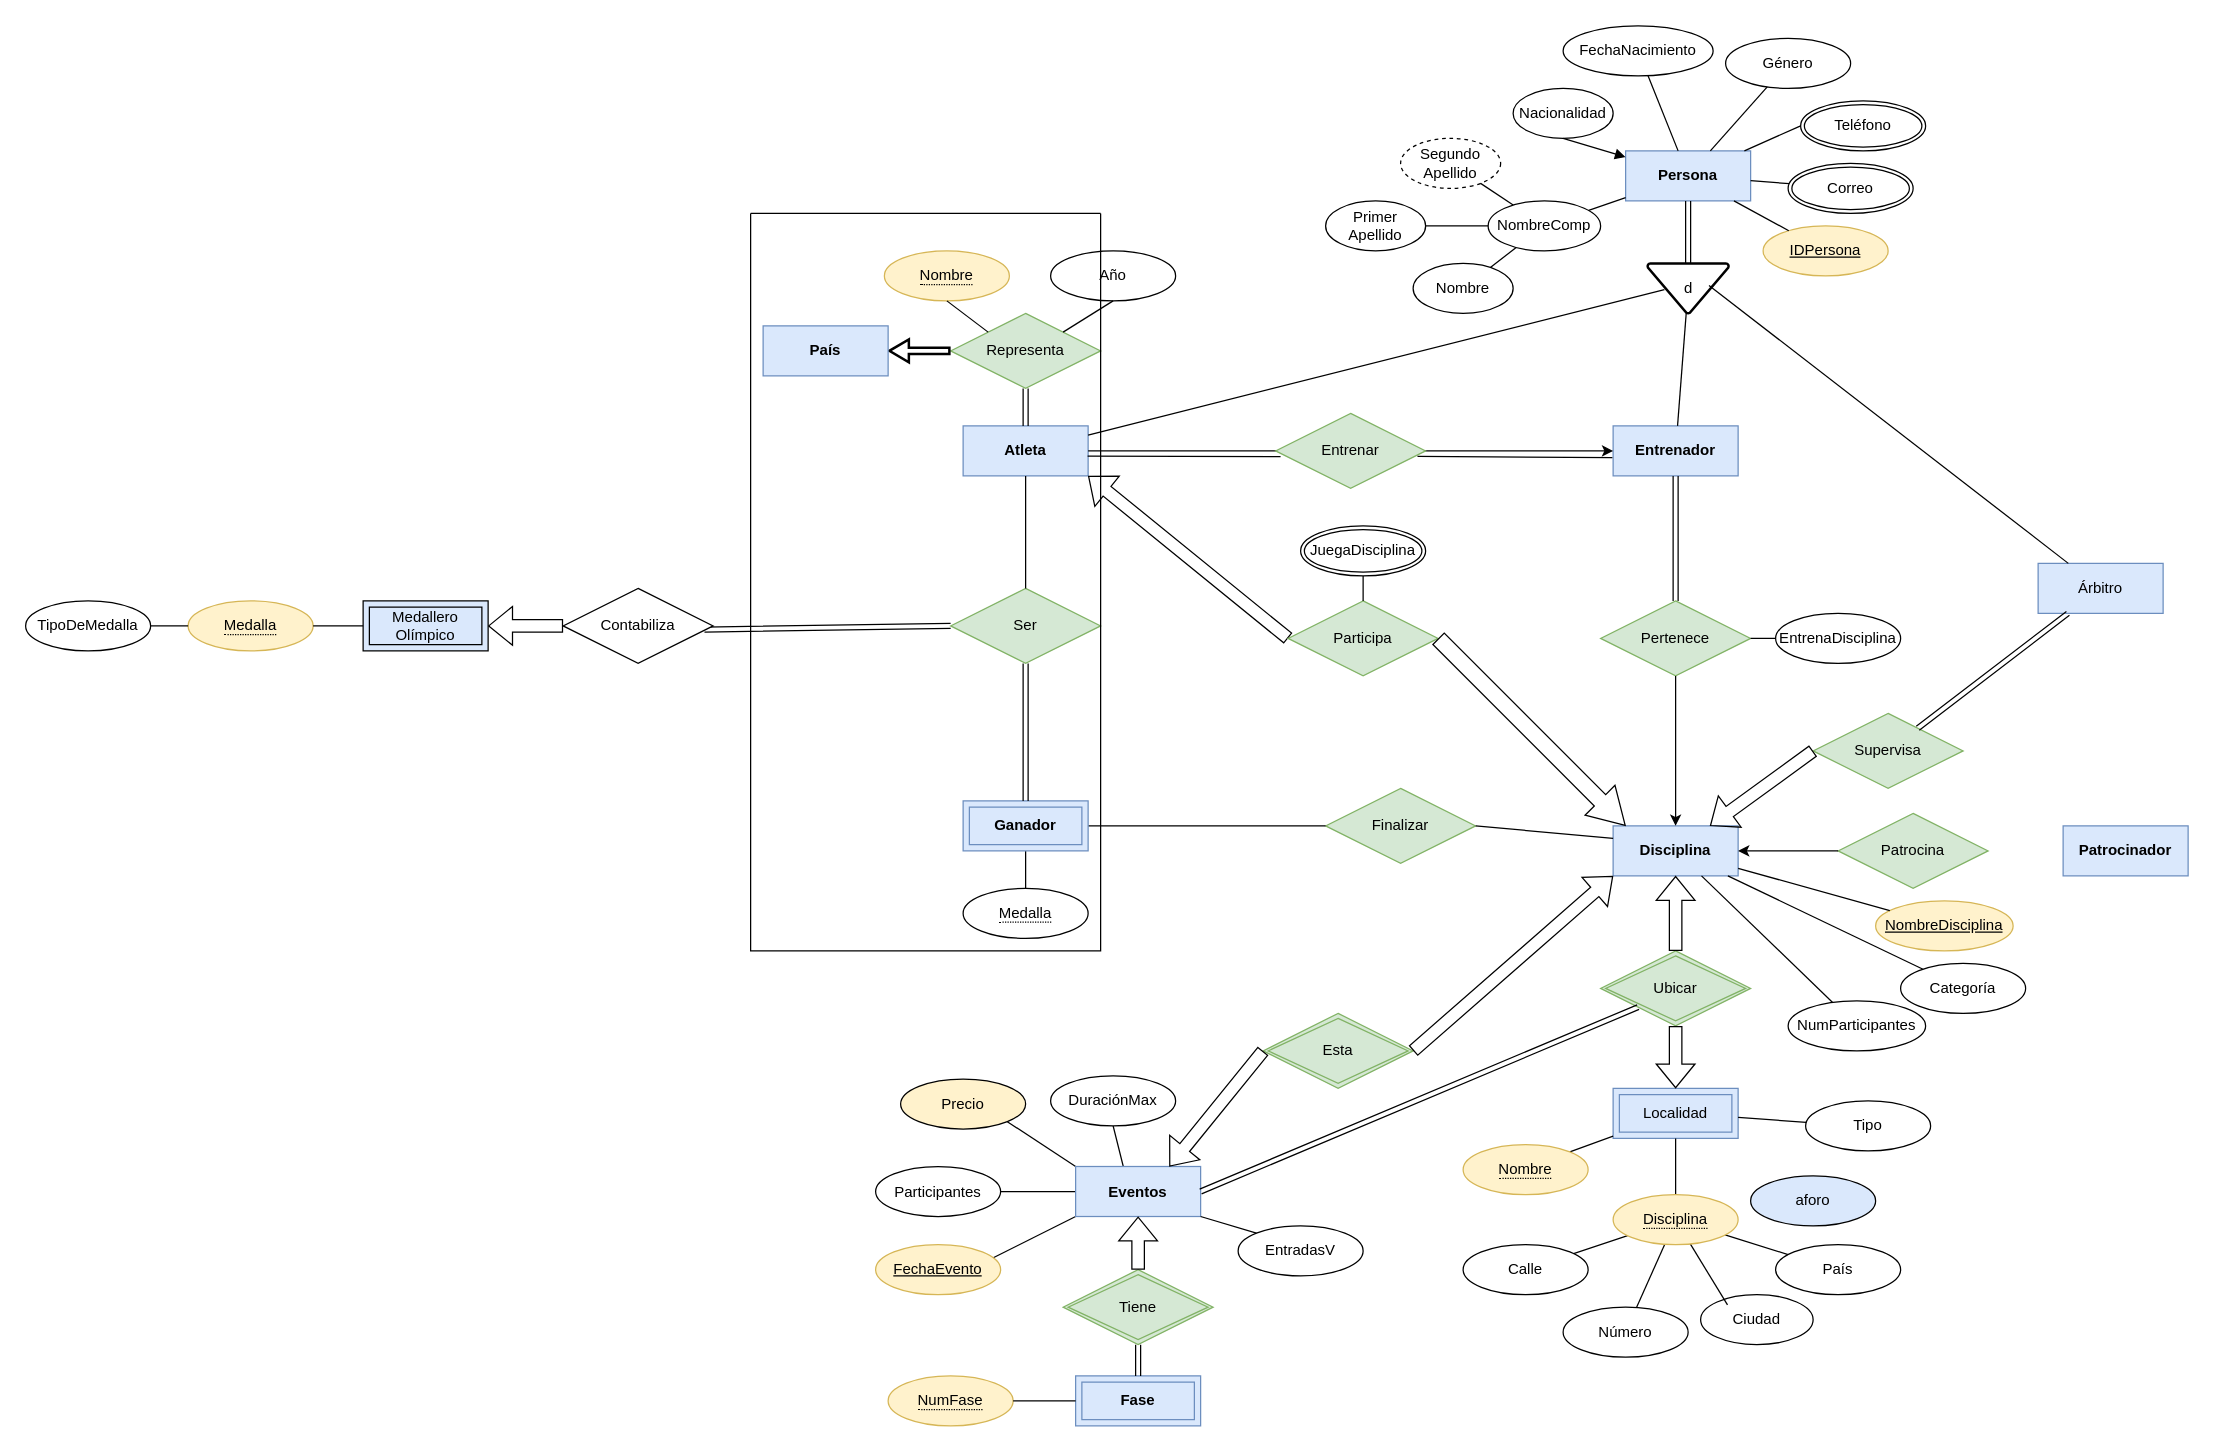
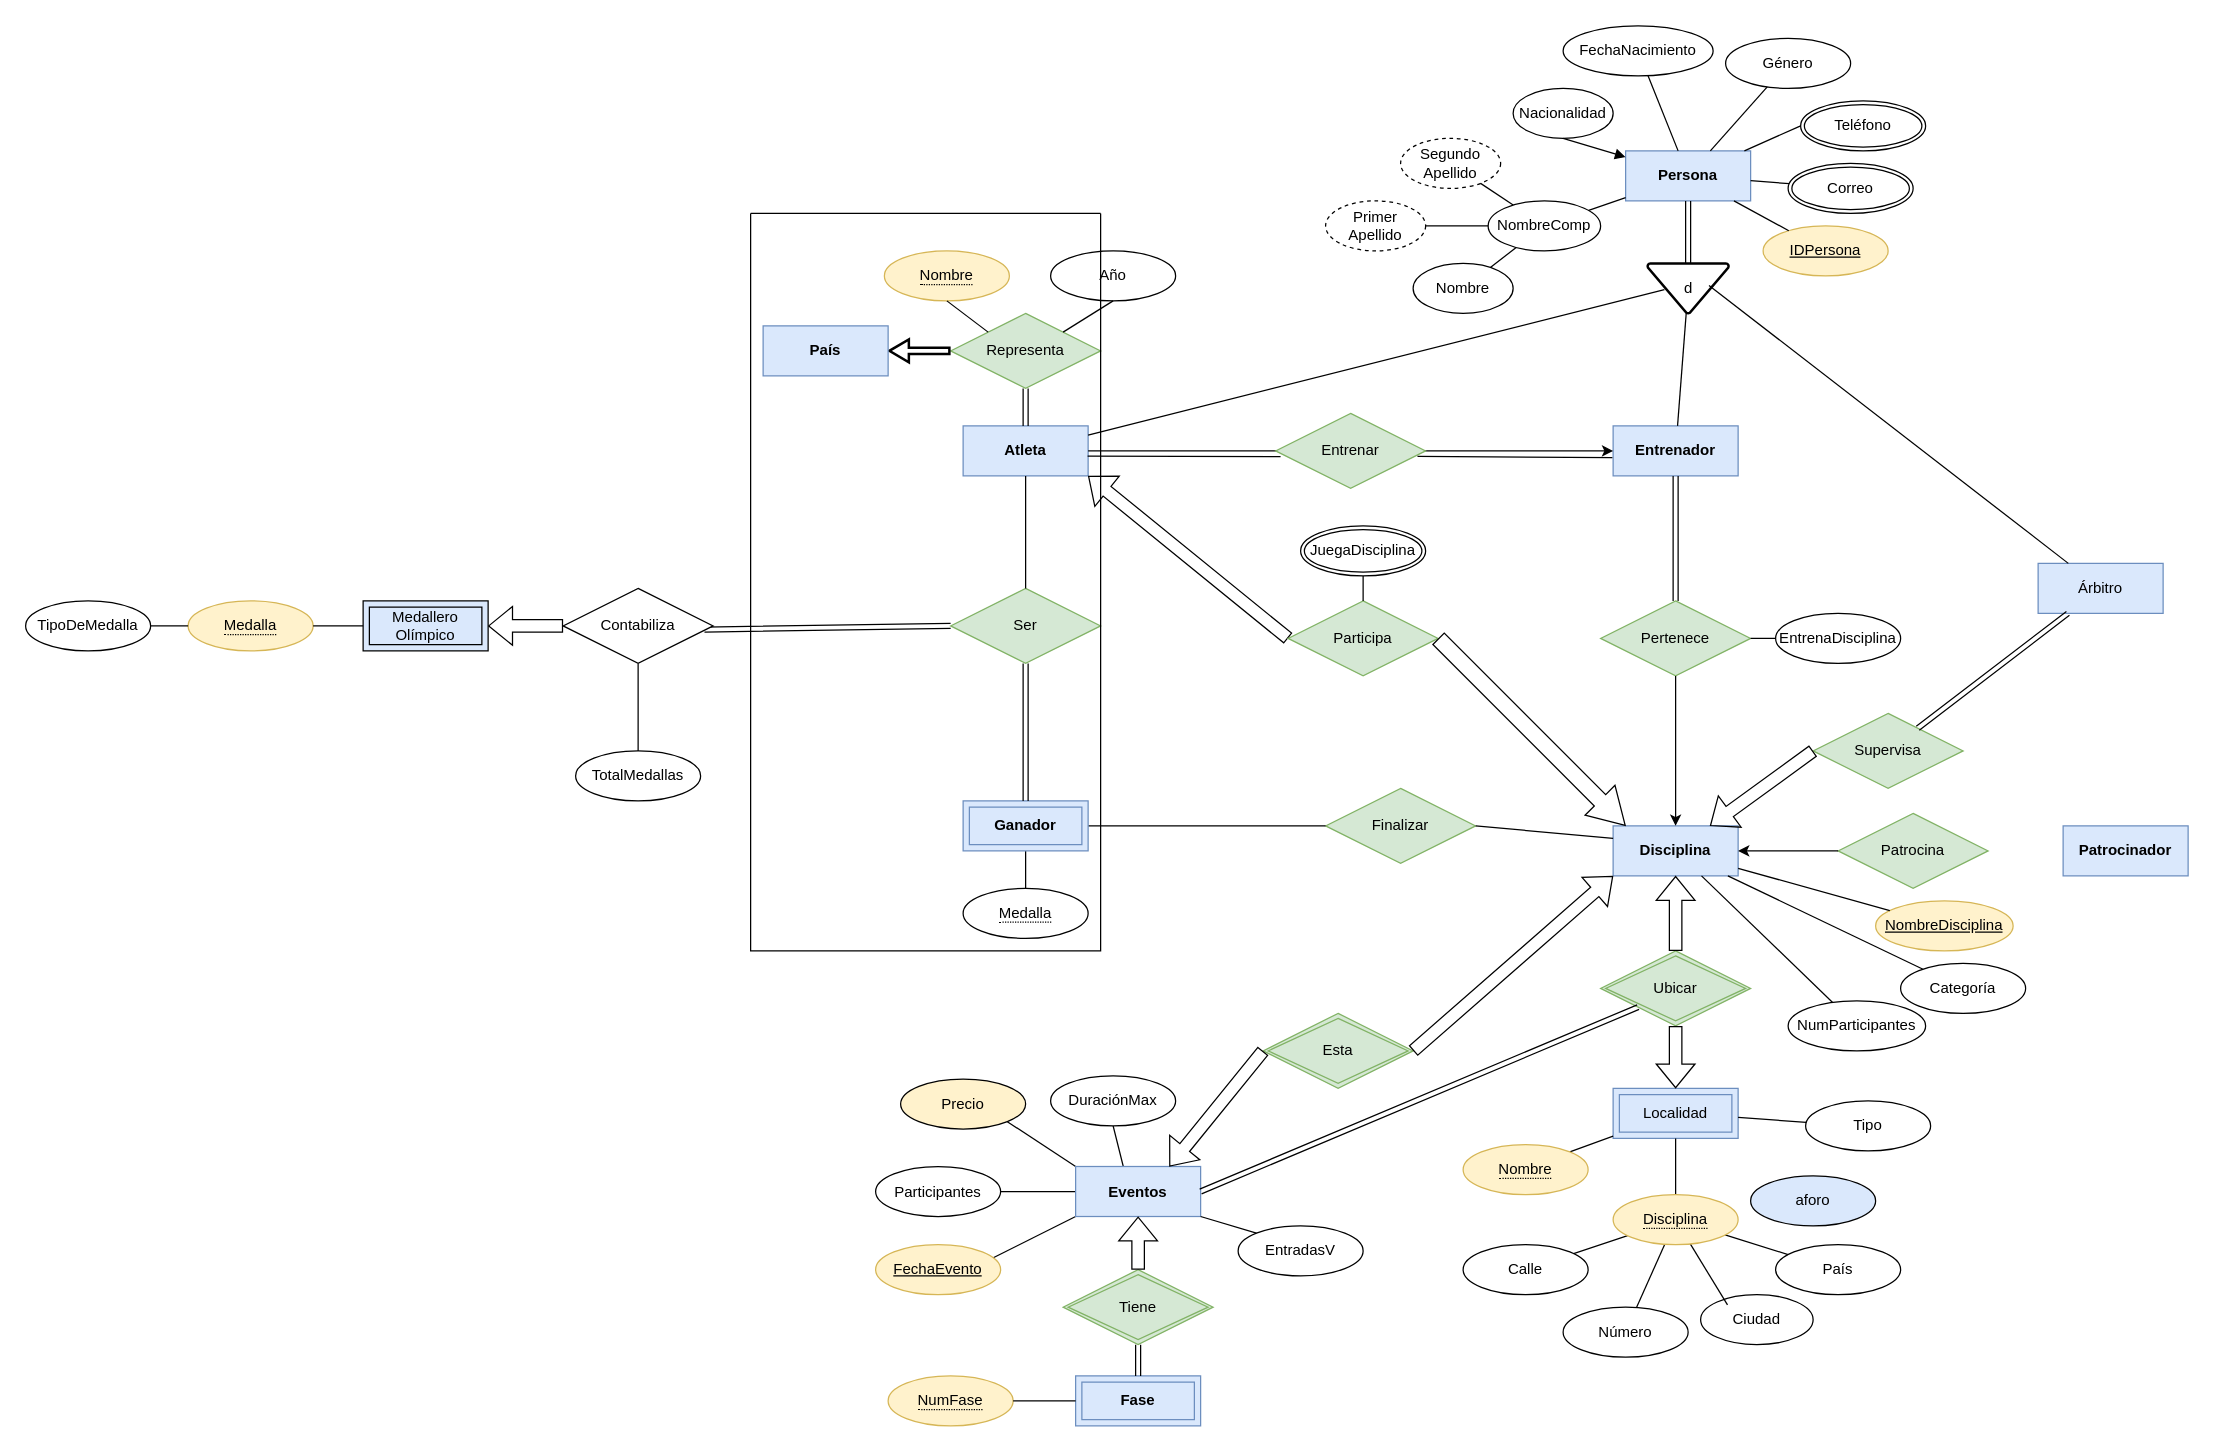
(1376, 226) -> (1376, 226)
none -> (638, 706)
none -> (638, 776)
